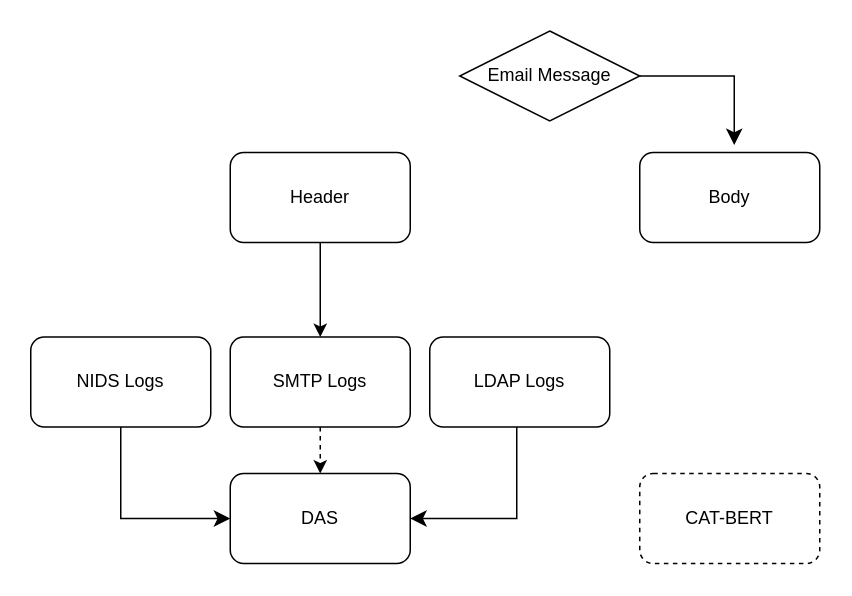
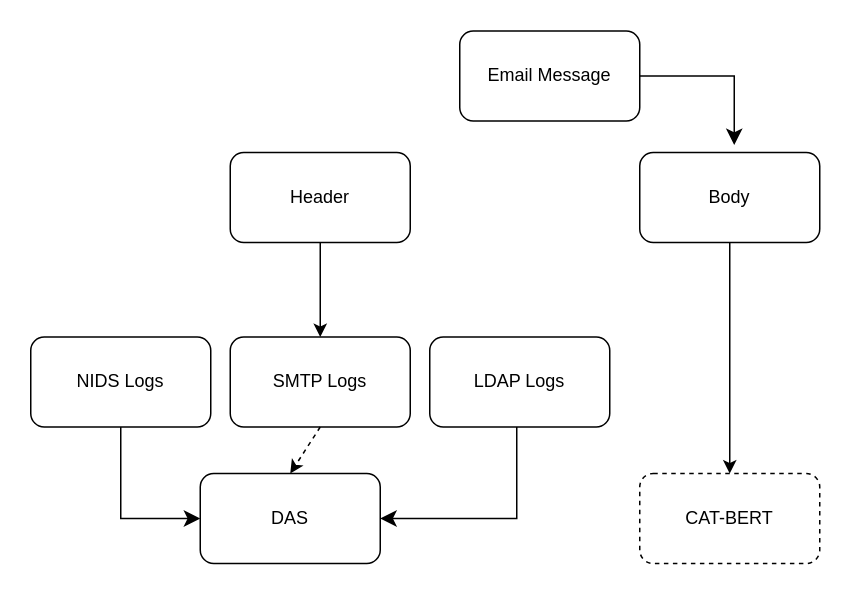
(550, 76) -> (550, 76)
none -> (730, 352)
(320, 518) -> (290, 518)
